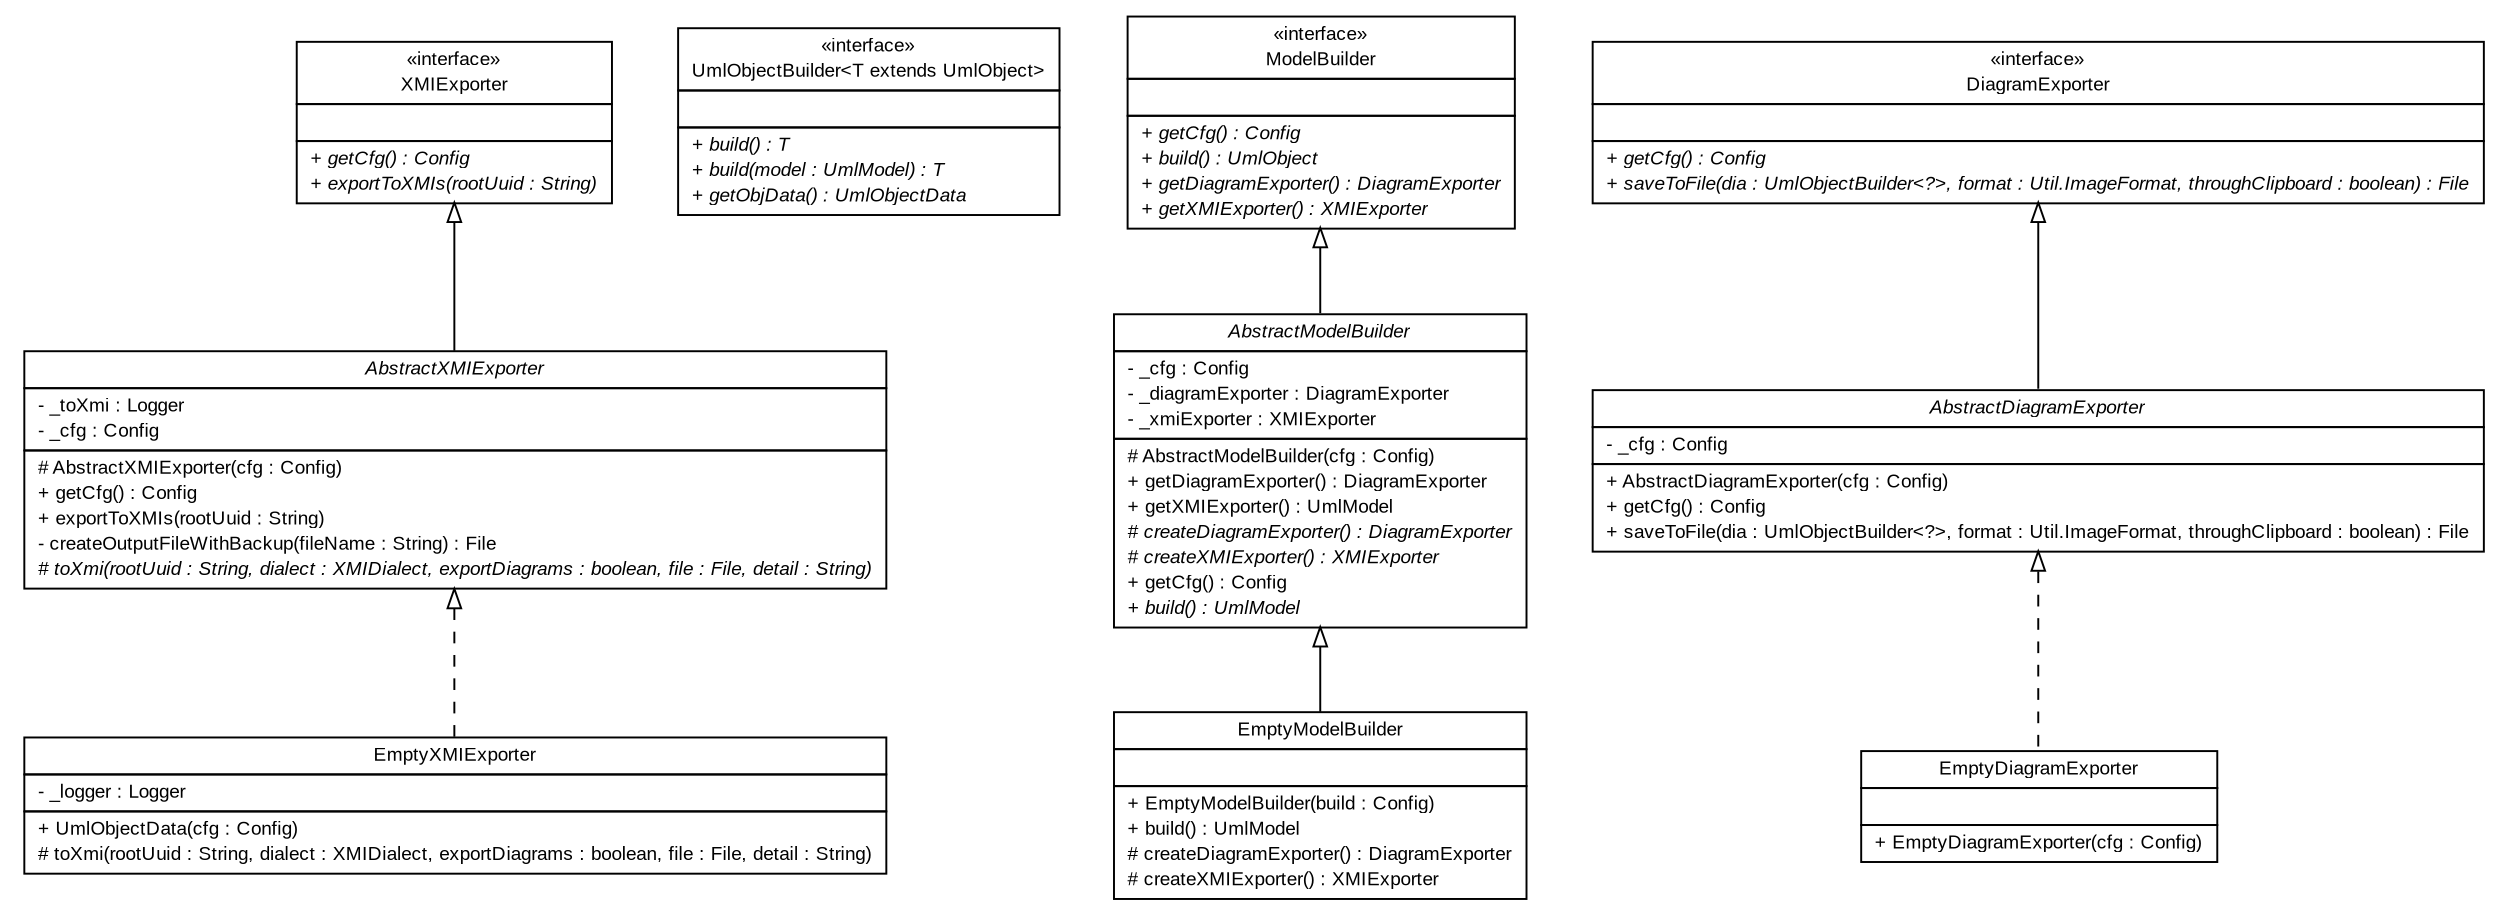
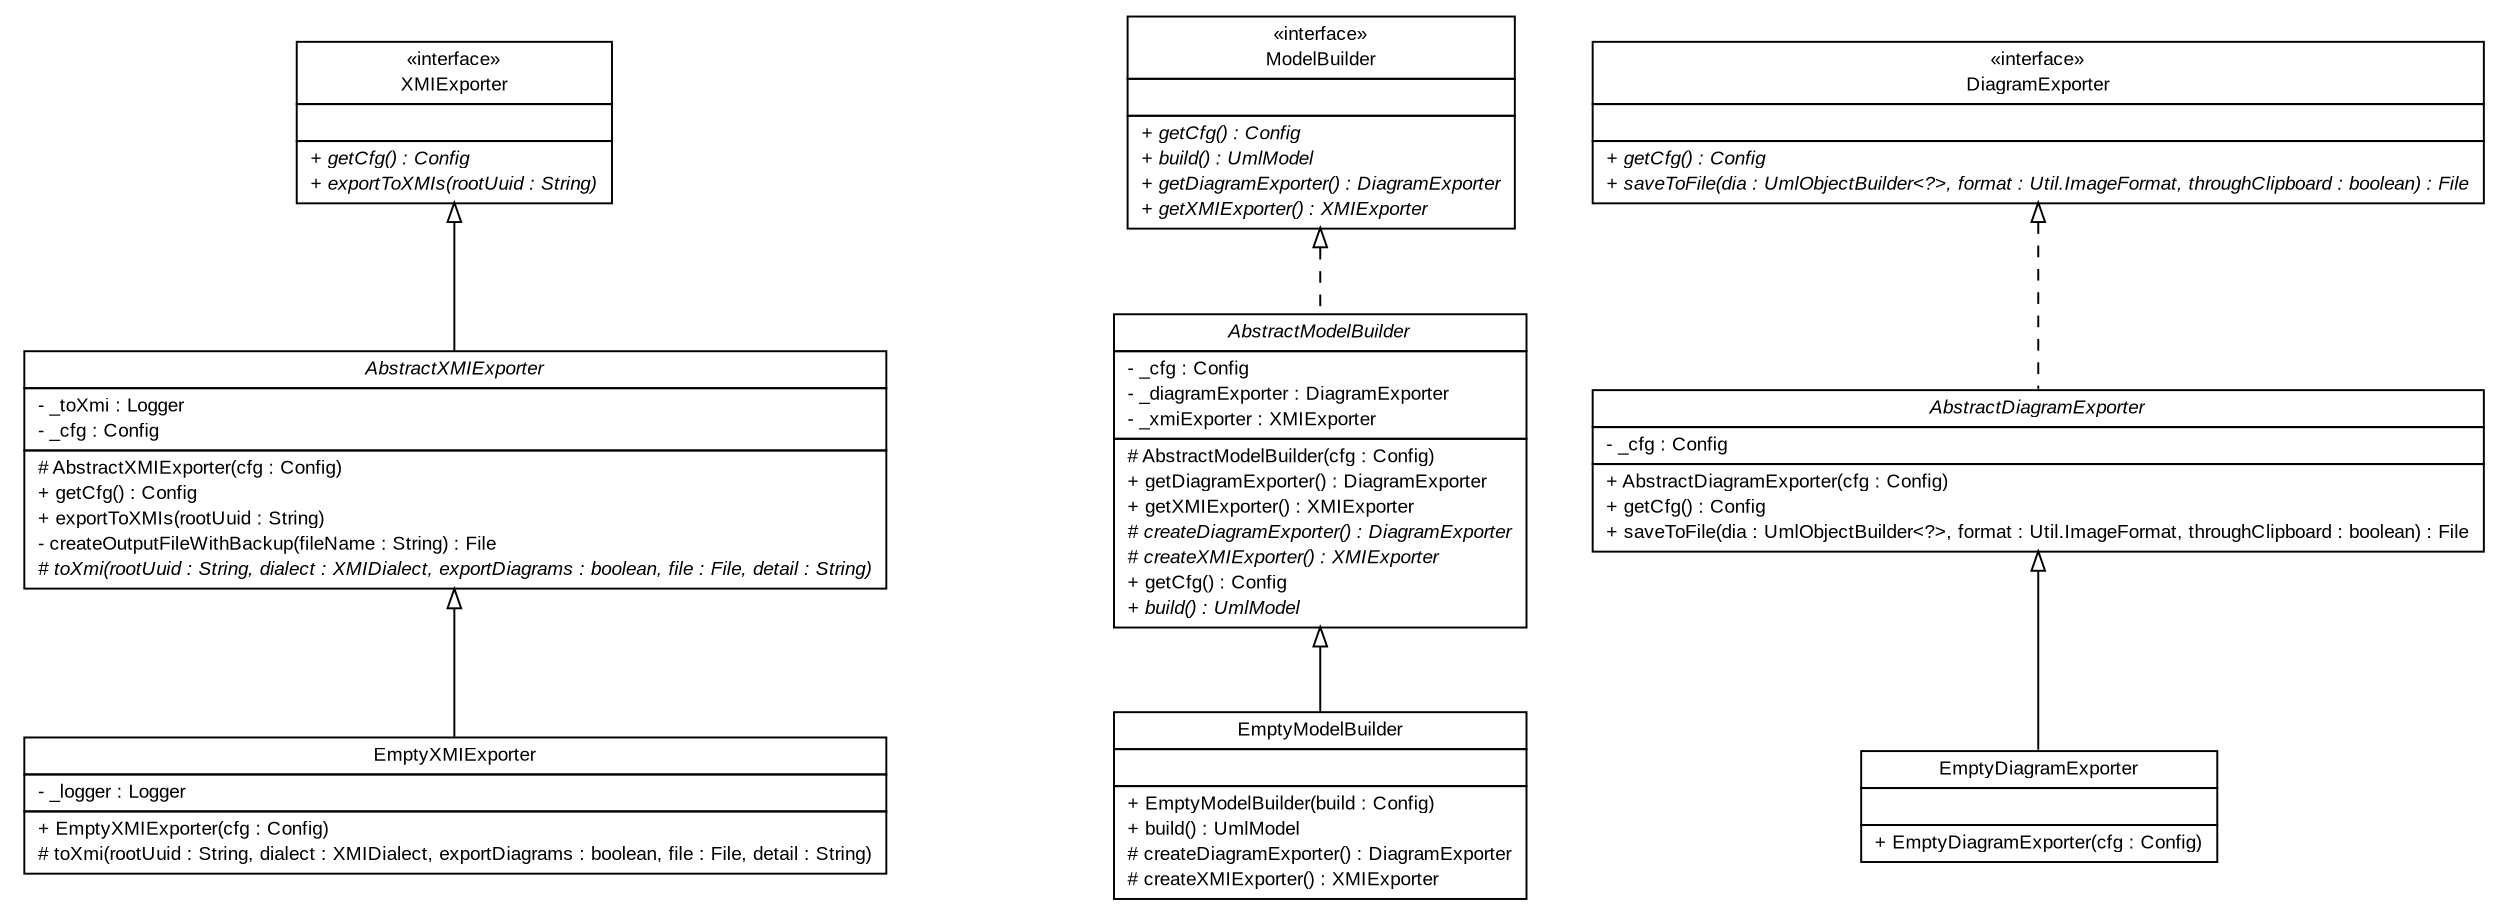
(869, 122) -> none
(1230, 159) -> (1228, 159)
(1320, 281) -> (1320, 281)
(2038, 305) -> (2038, 305)
(1261, 507) -> (1272, 507)
(2038, 661) -> (2038, 661)
(454, 673) -> (454, 673)
(168, 829) -> (184, 829)
